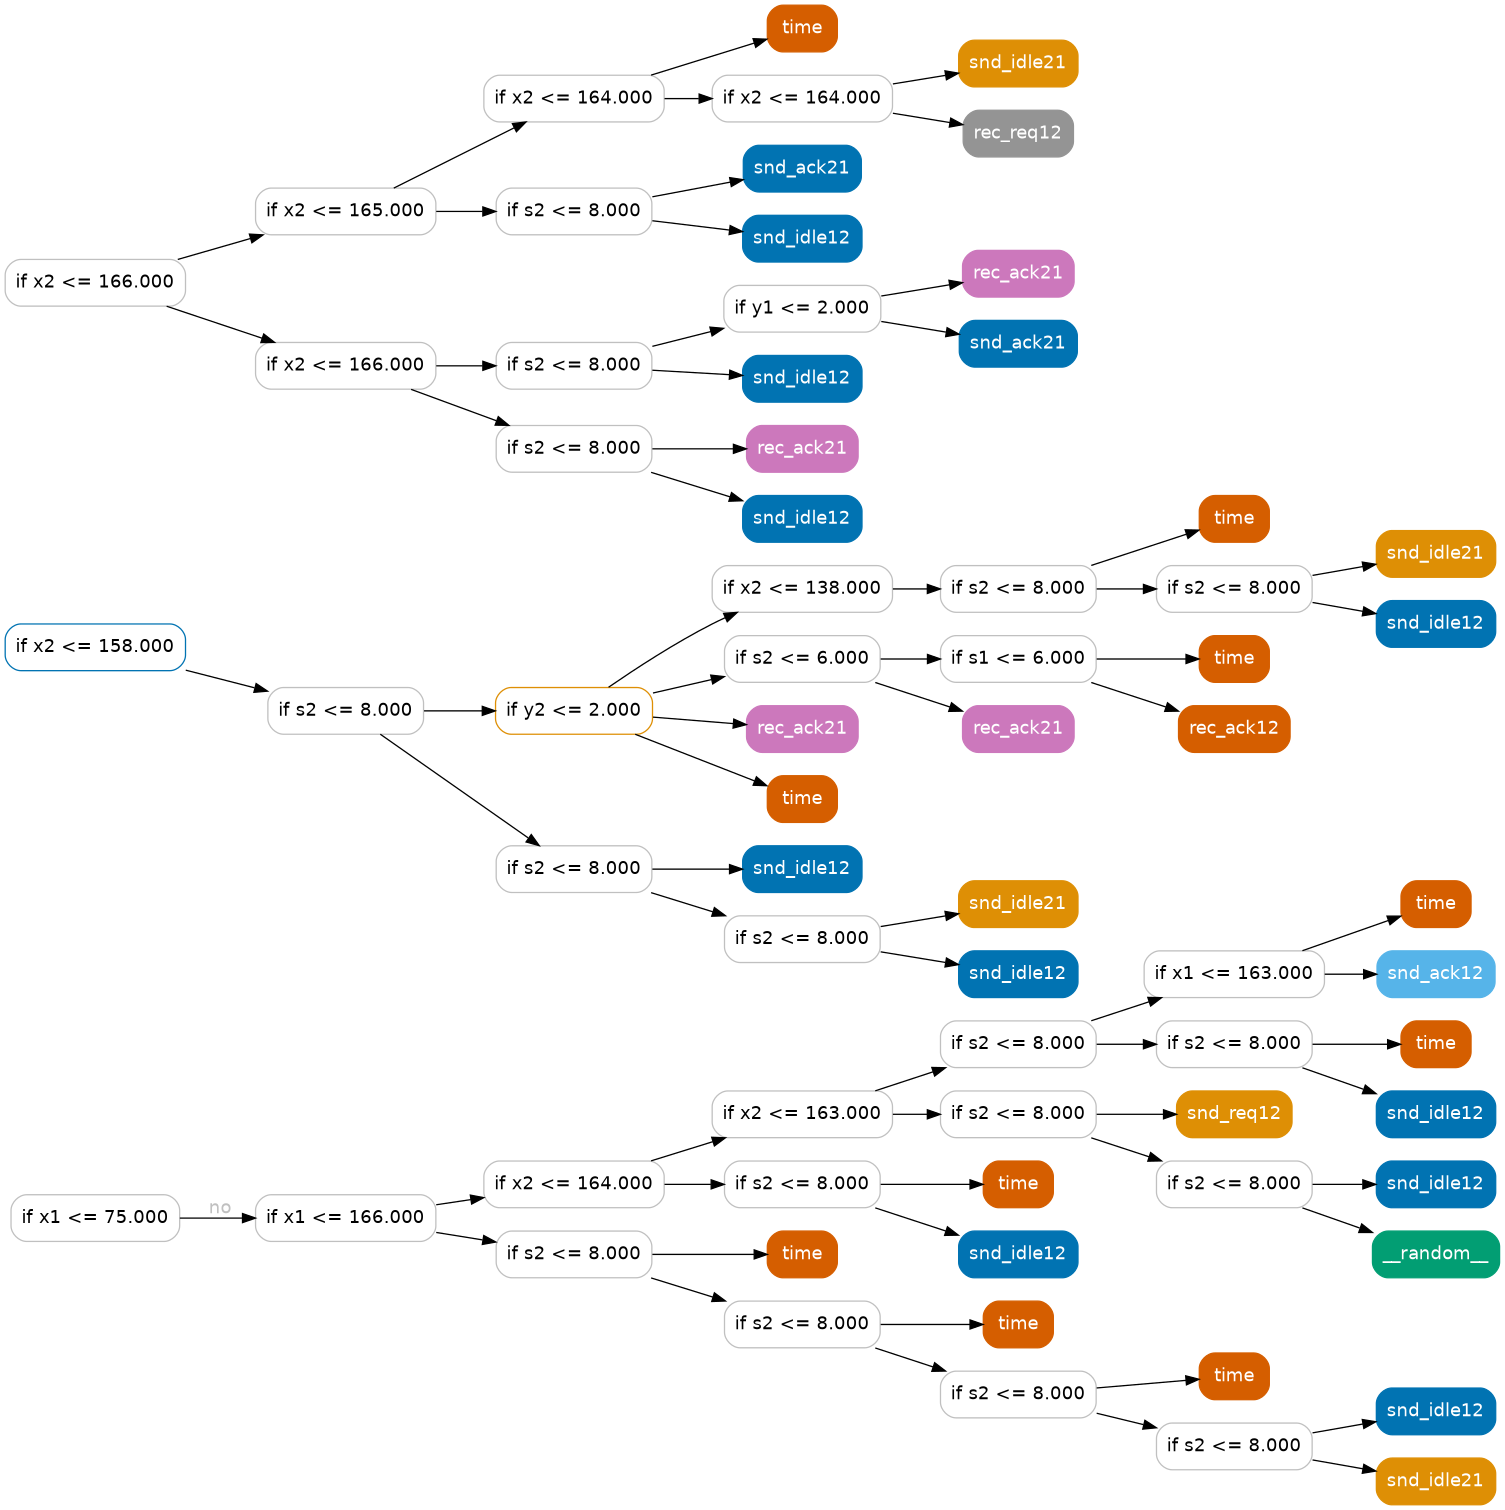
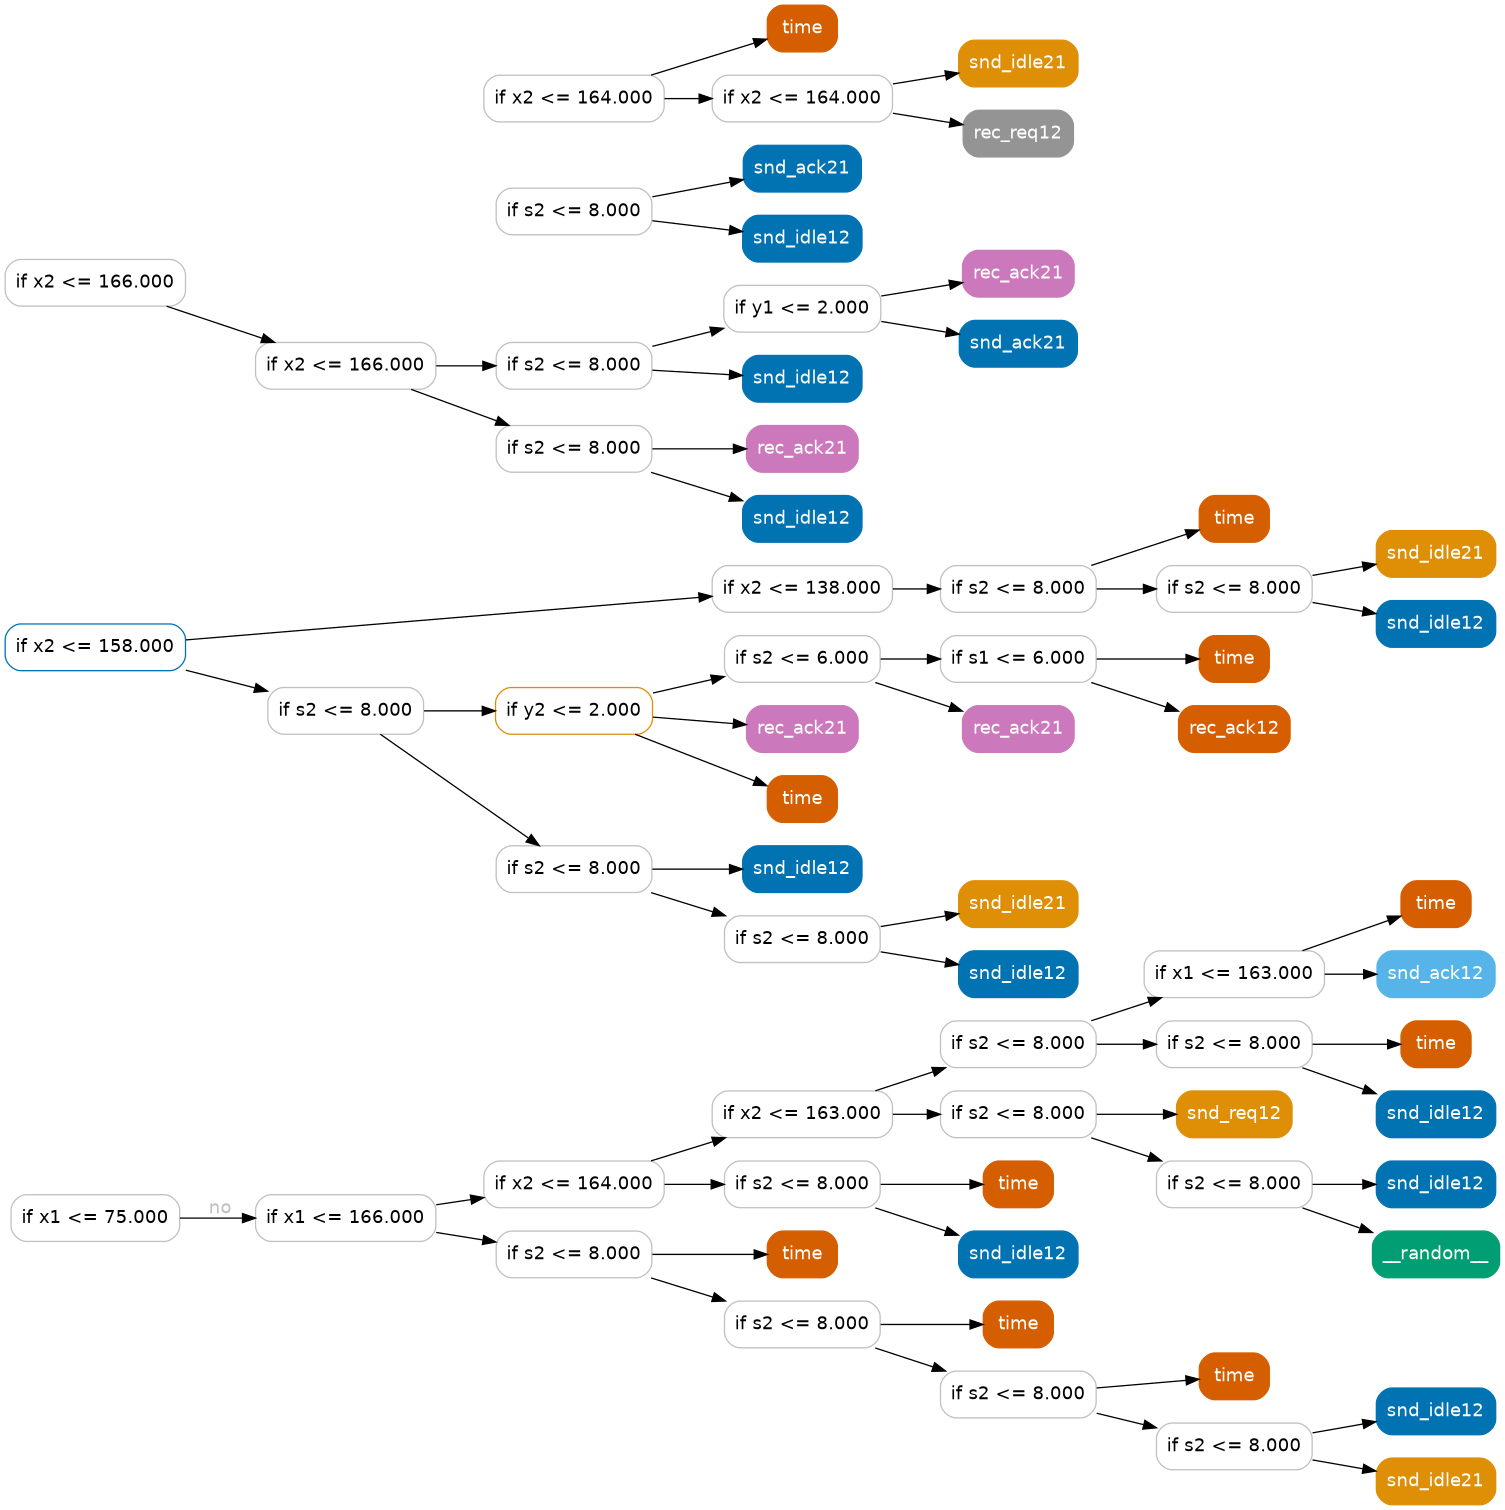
(346, 211) -> none
(666, 650) -> (442, 619)
